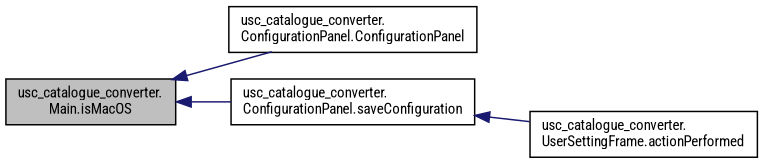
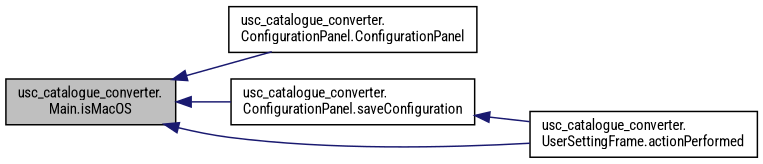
none -> (353, 146)
